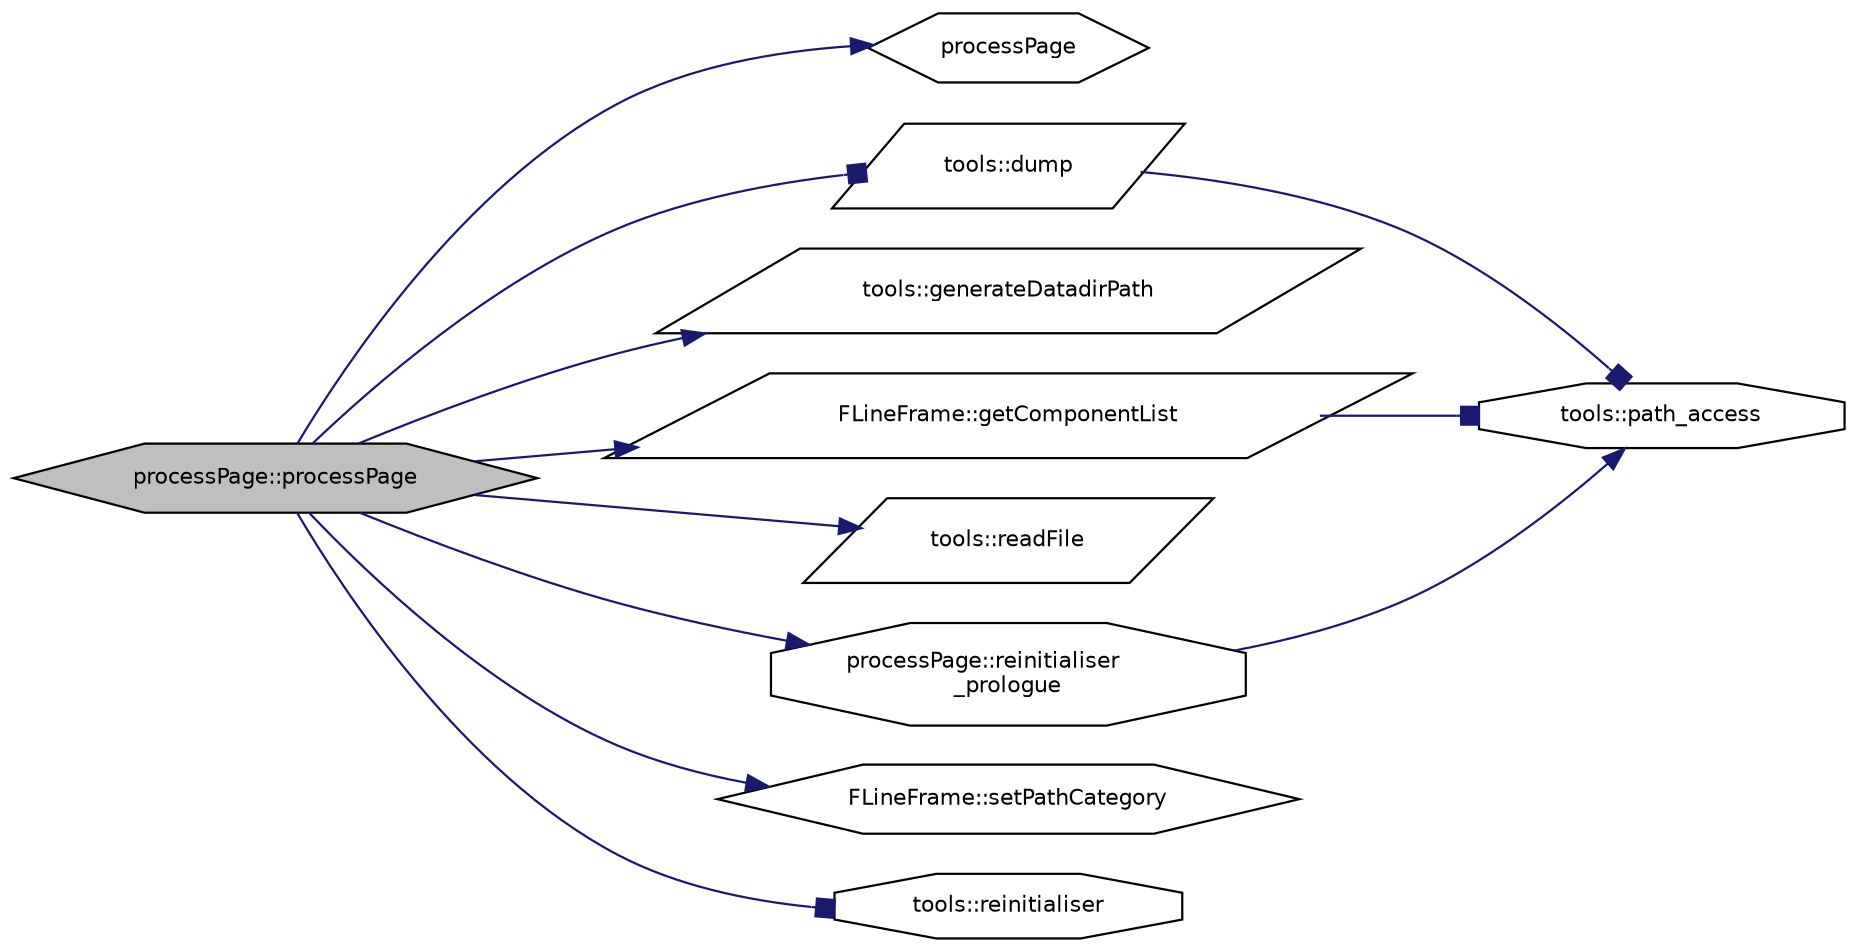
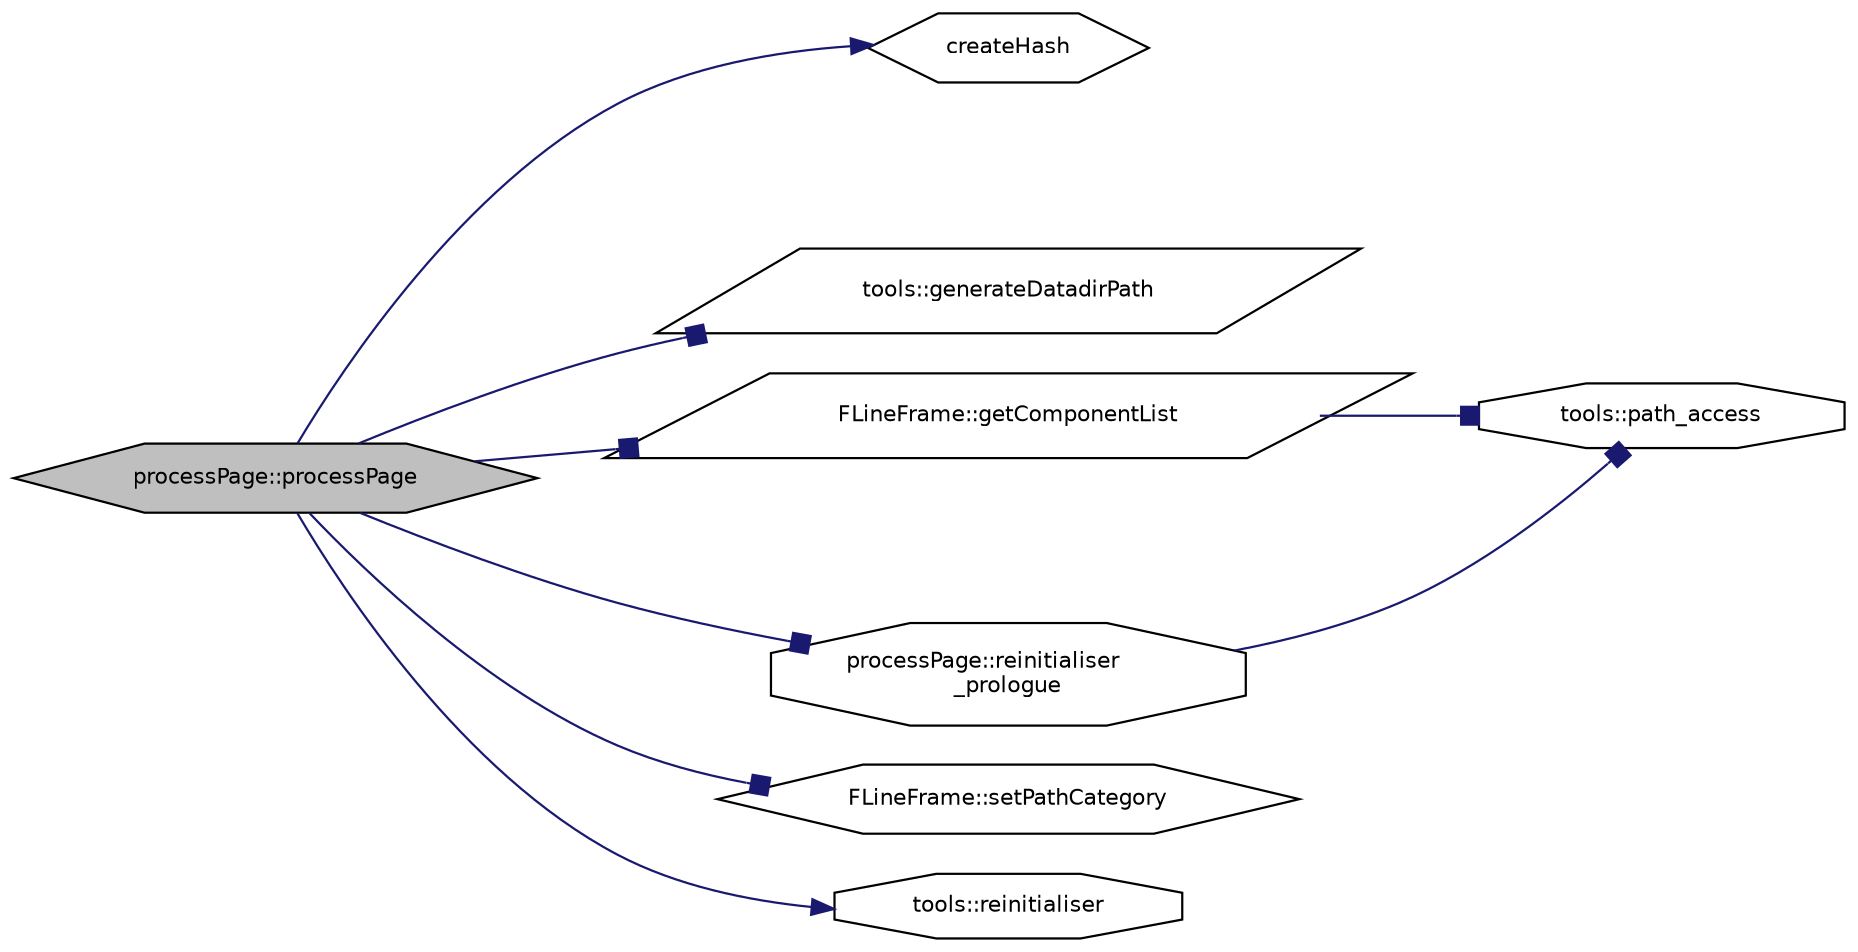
(1008, 48) -> (1008, 48)
(1008, 166) -> none
(518, 383) -> (518, 383)
(545, 455) -> (545, 455)
(1008, 541) -> none
(1435, 586) -> (1435, 586)
(570, 589) -> (570, 589)
(507, 683) -> (507, 683)
(507, 776) -> (507, 776)
